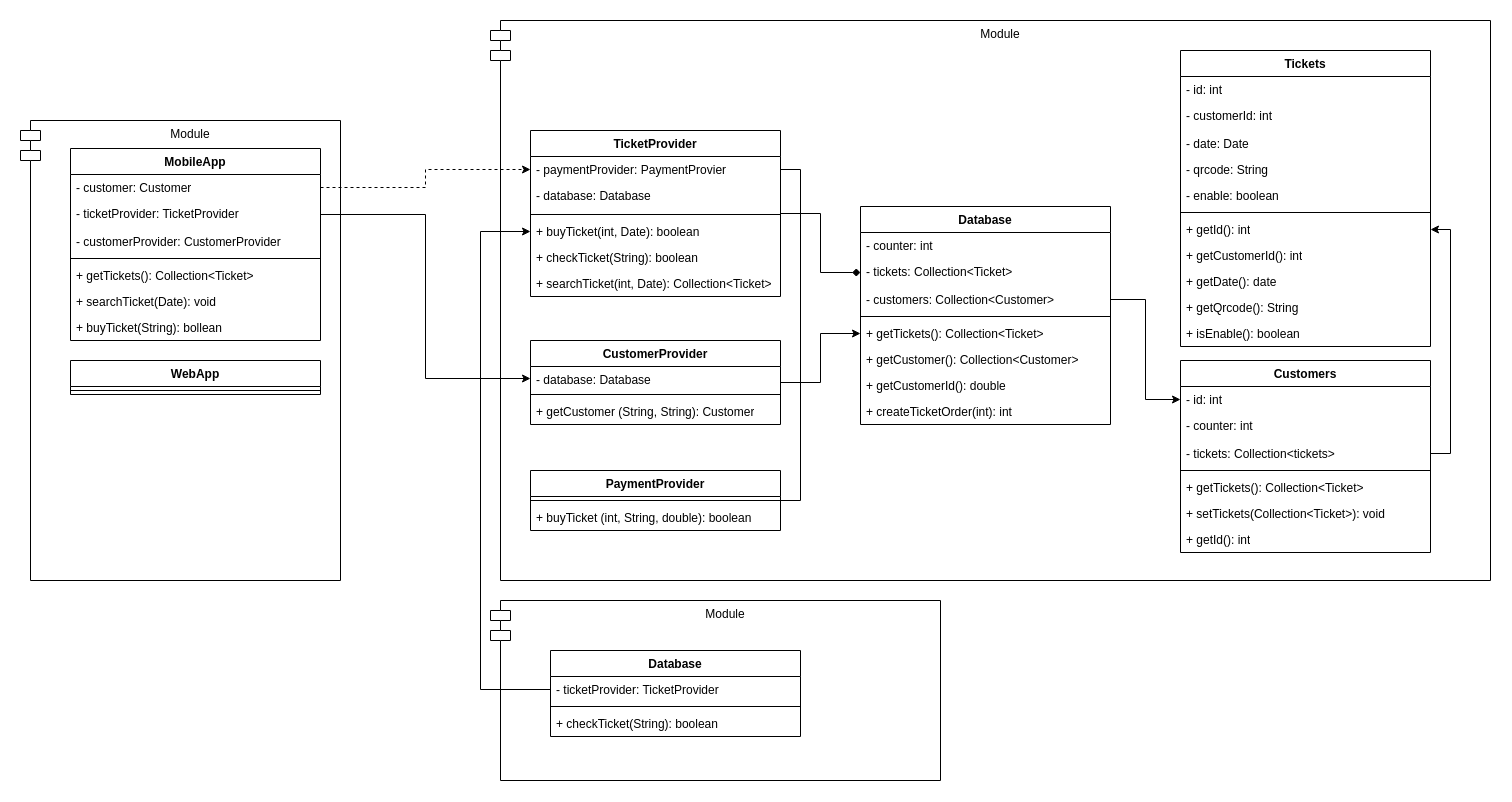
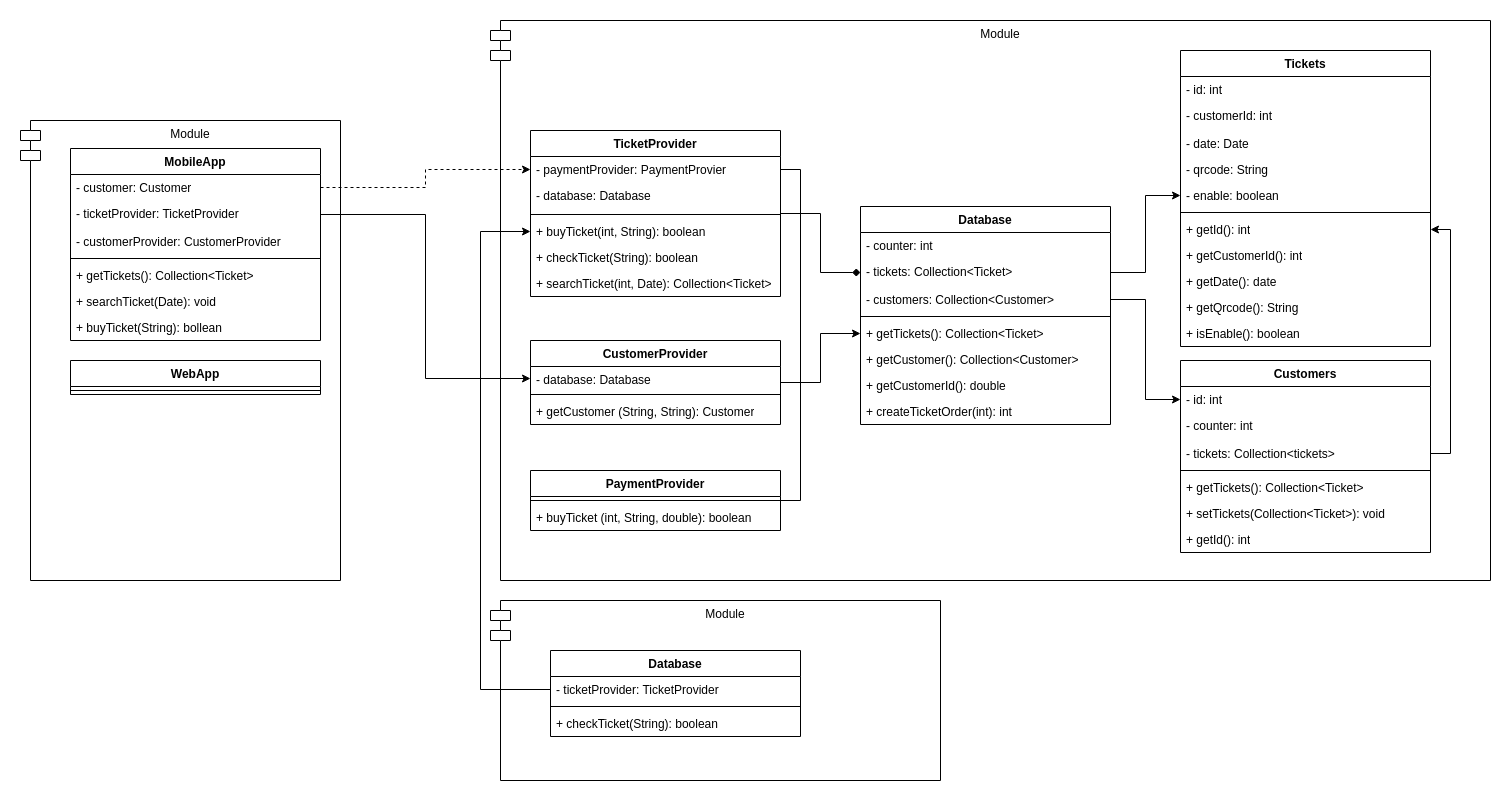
(628, 233) -> (633, 233)
none -> (1146, 238)
